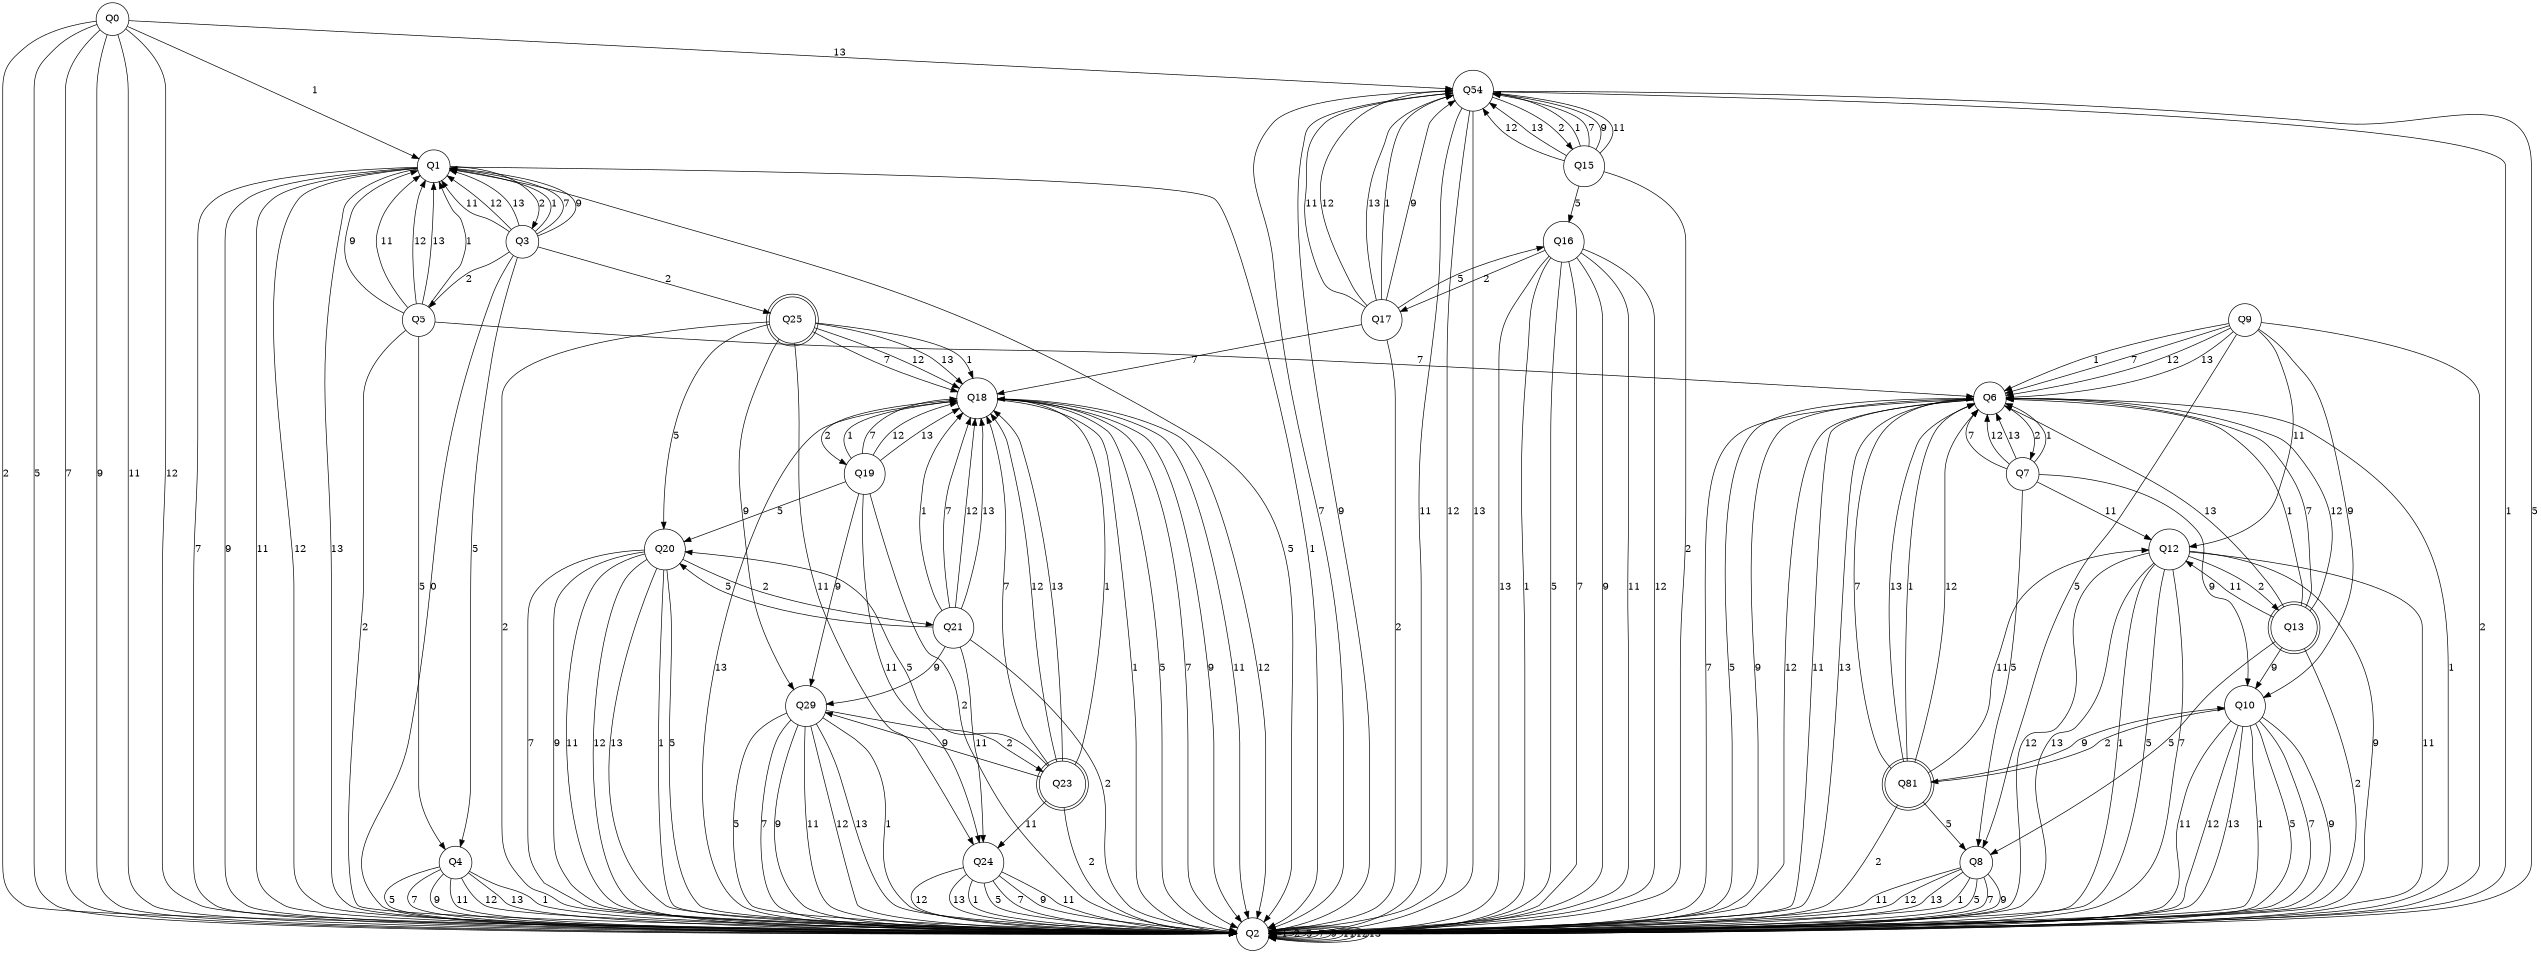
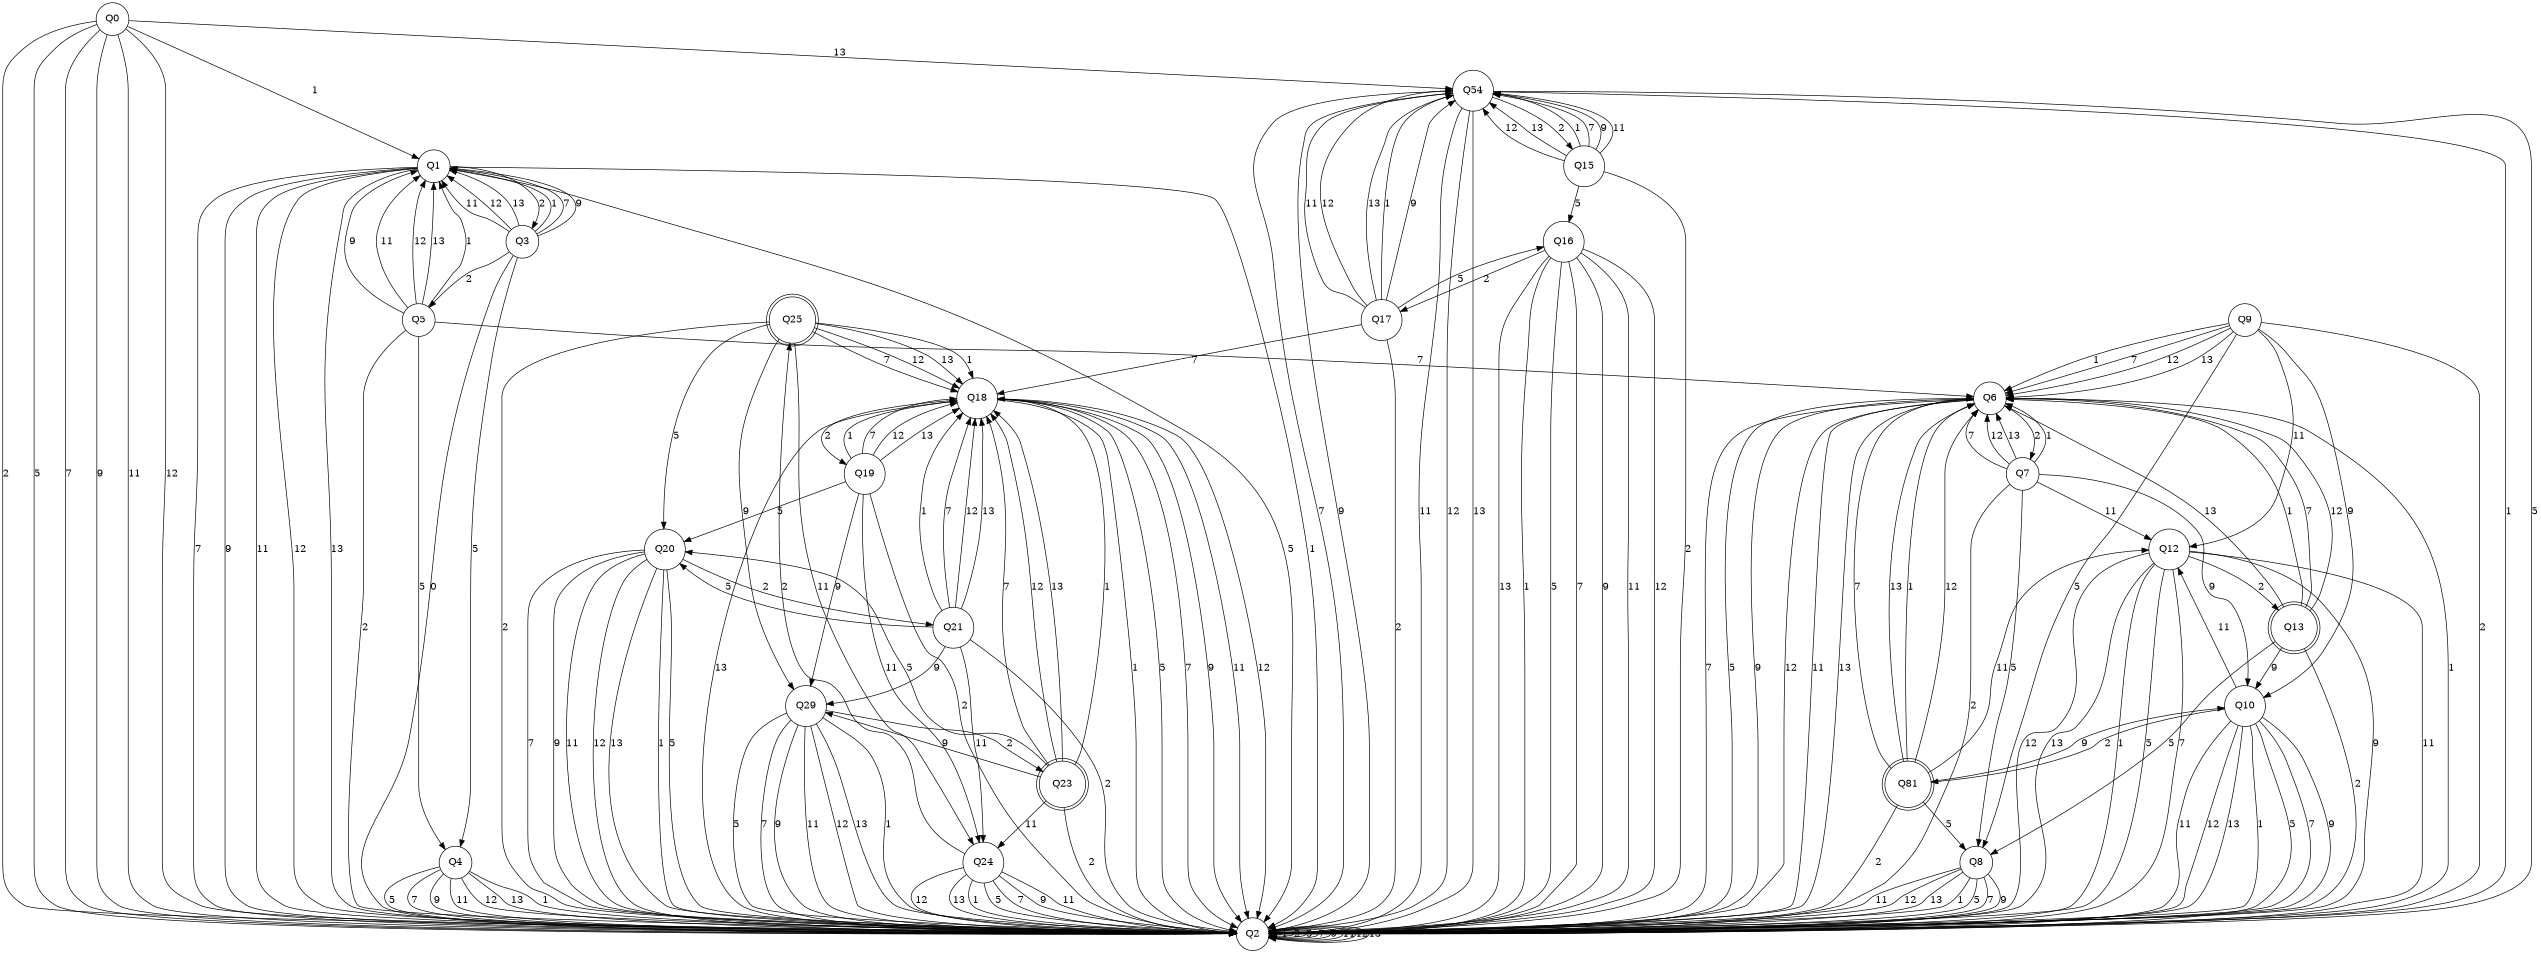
(651, 279) -> (791, 642)
(2231, 593) -> (2209, 631)
none -> (1851, 900)
